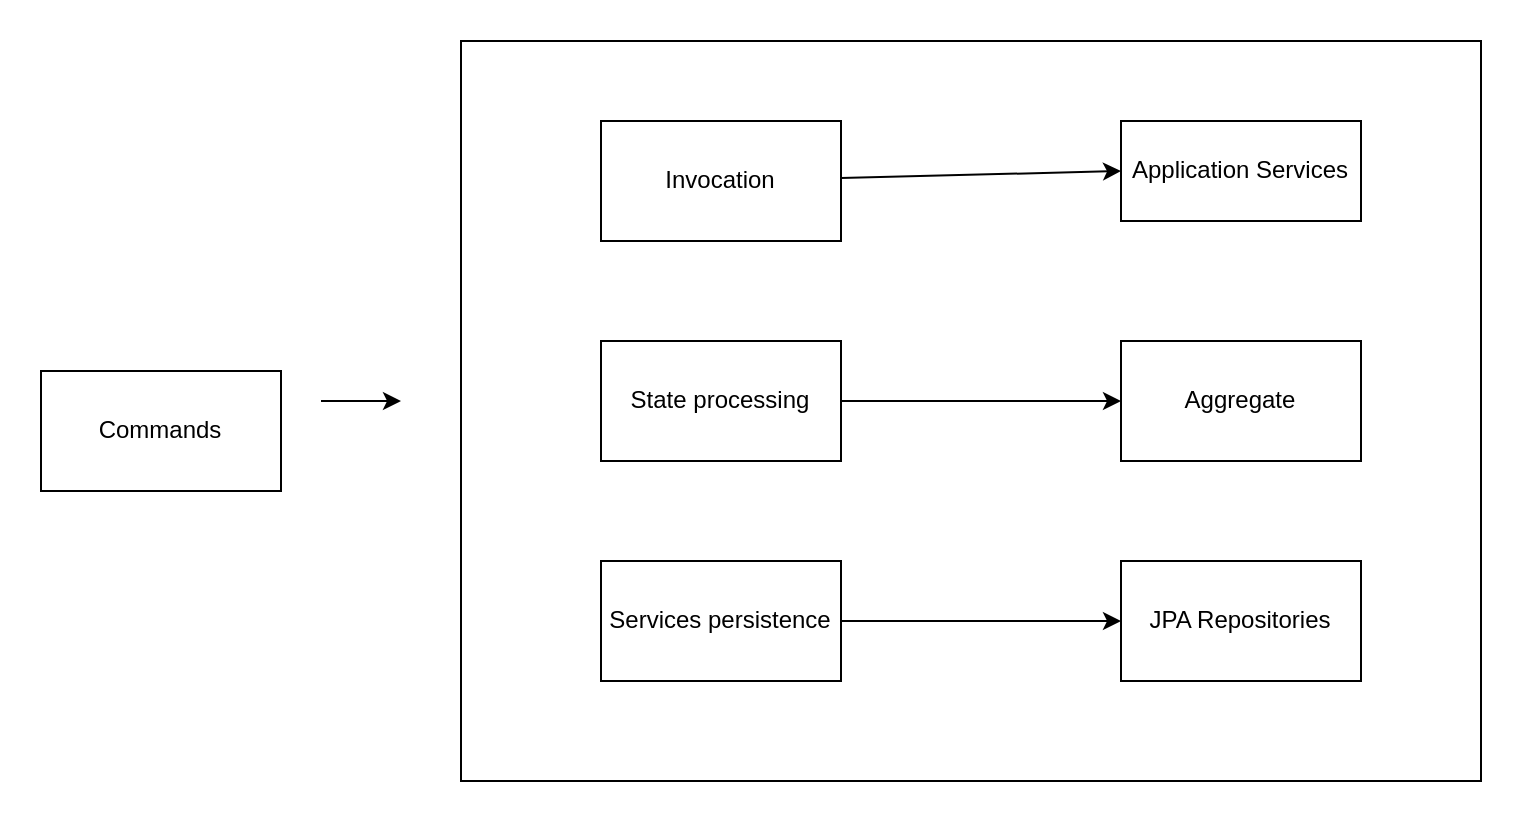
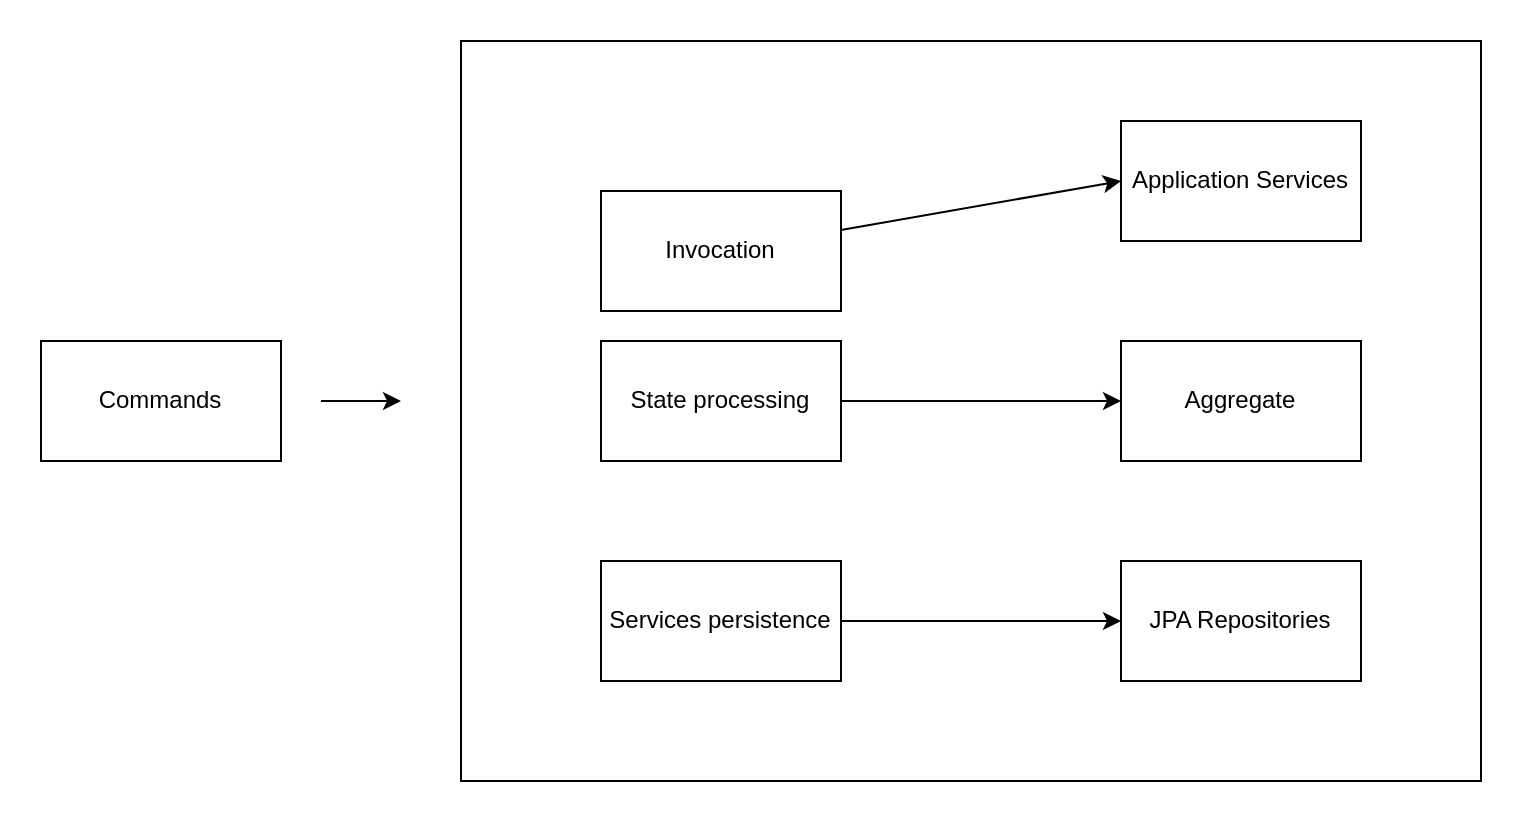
(1241, 171) -> (1241, 181)
(721, 181) -> (721, 251)
(161, 431) -> (161, 401)
